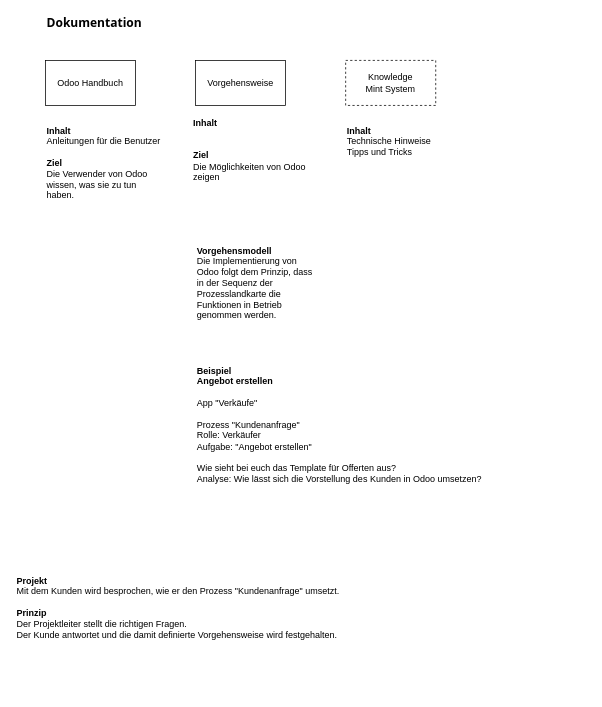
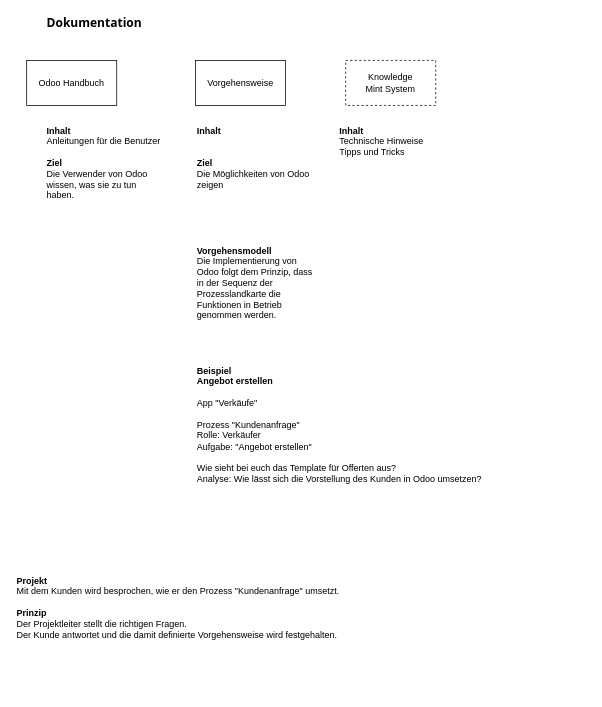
(90, 83) -> (72, 83)
(390, 135) -> (383, 135)
(252, 158) -> (255, 165)
